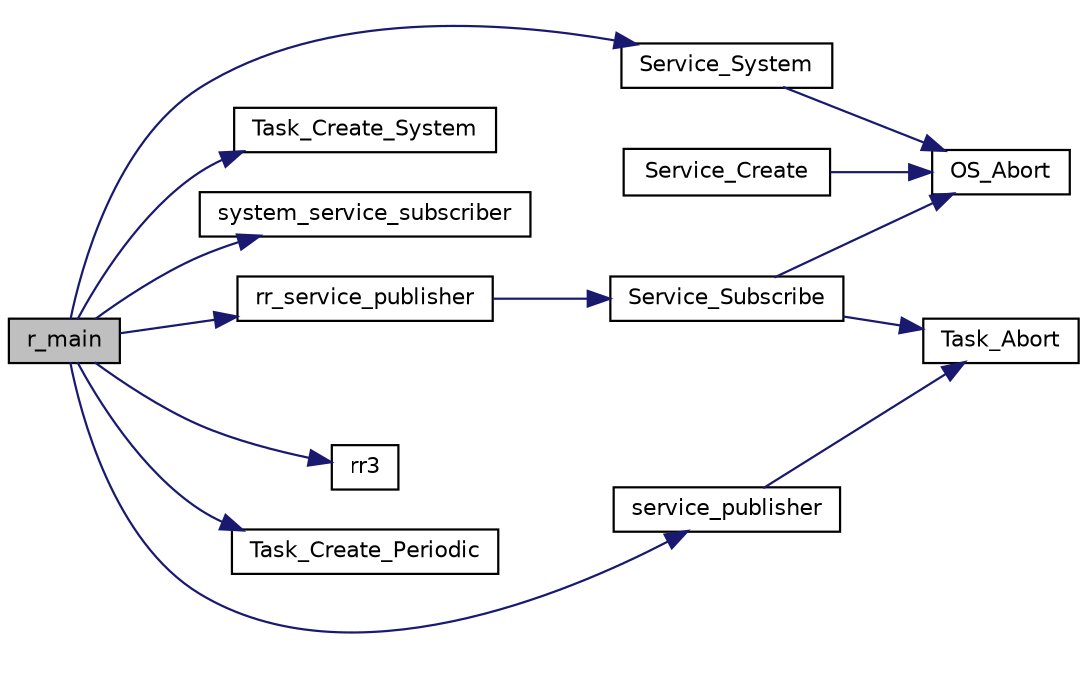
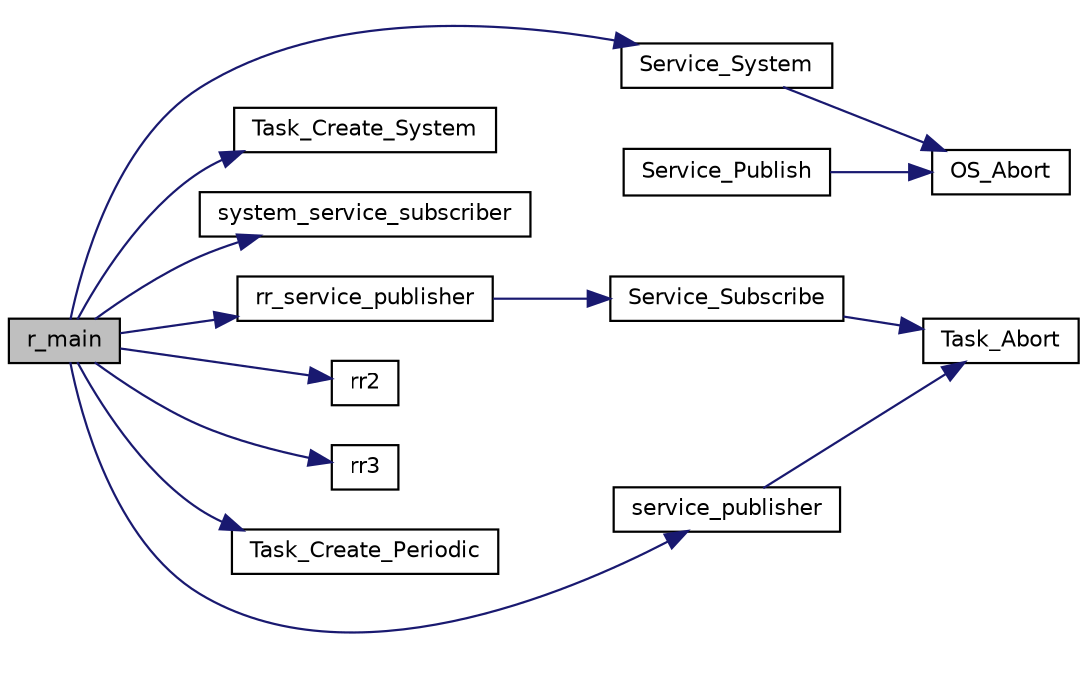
(727, 172) -> (727, 172)
(854, 240) -> none
none -> (365, 383)
